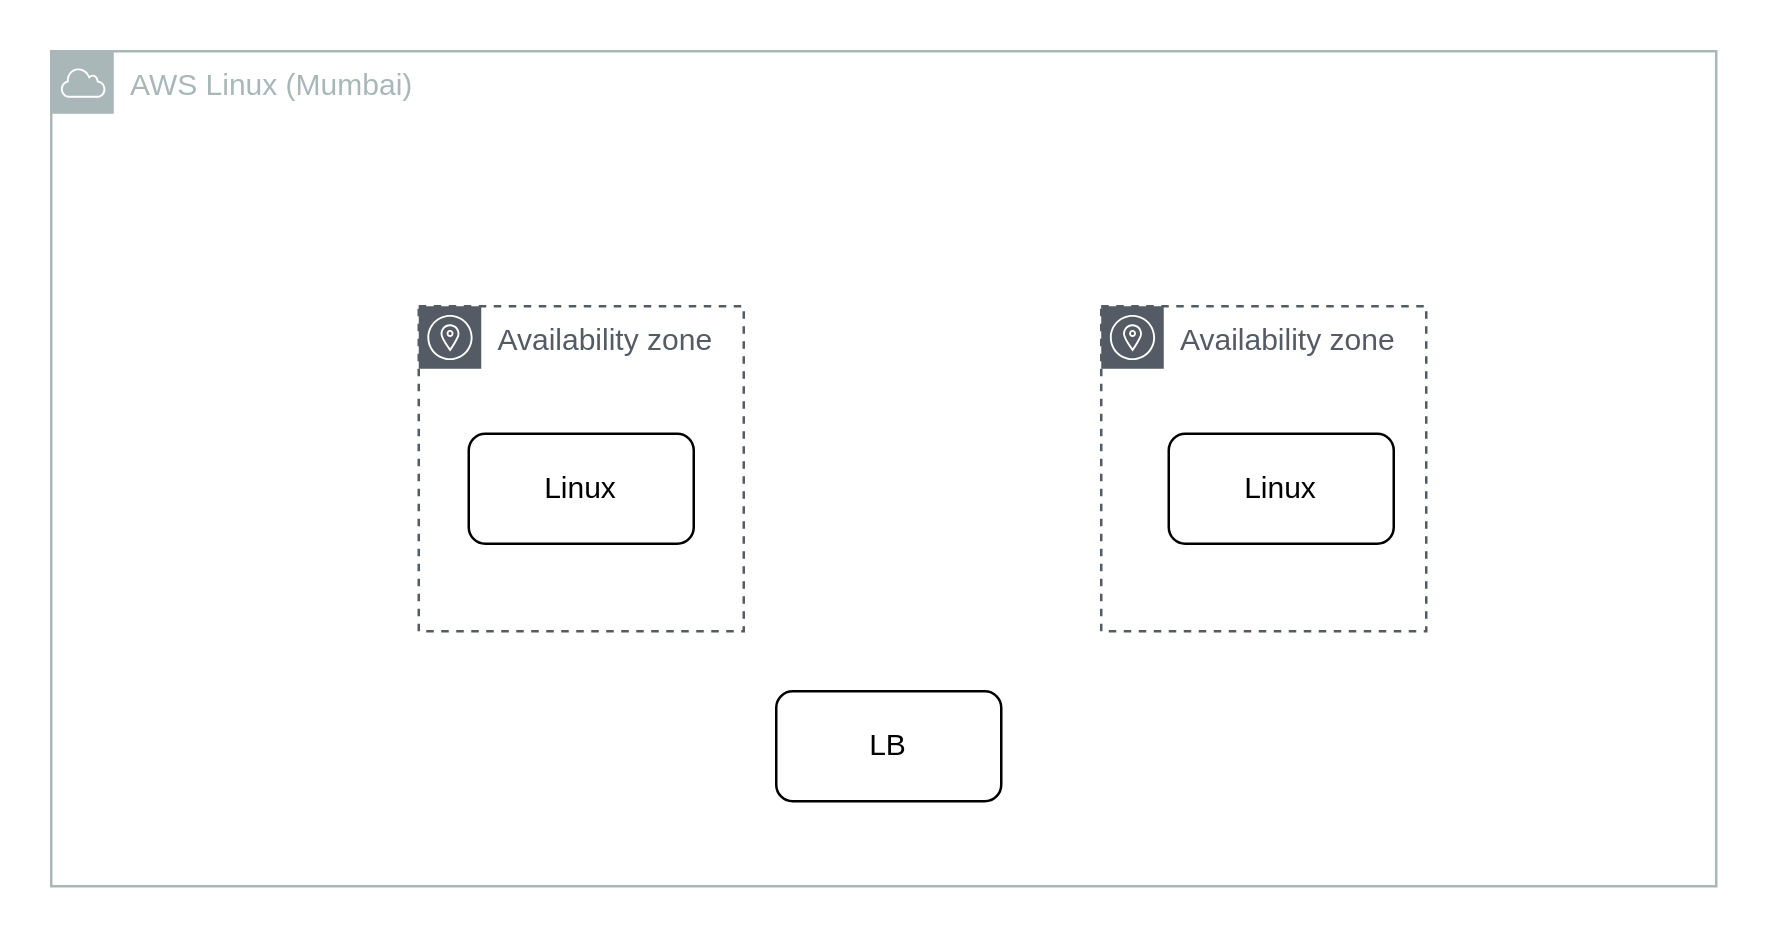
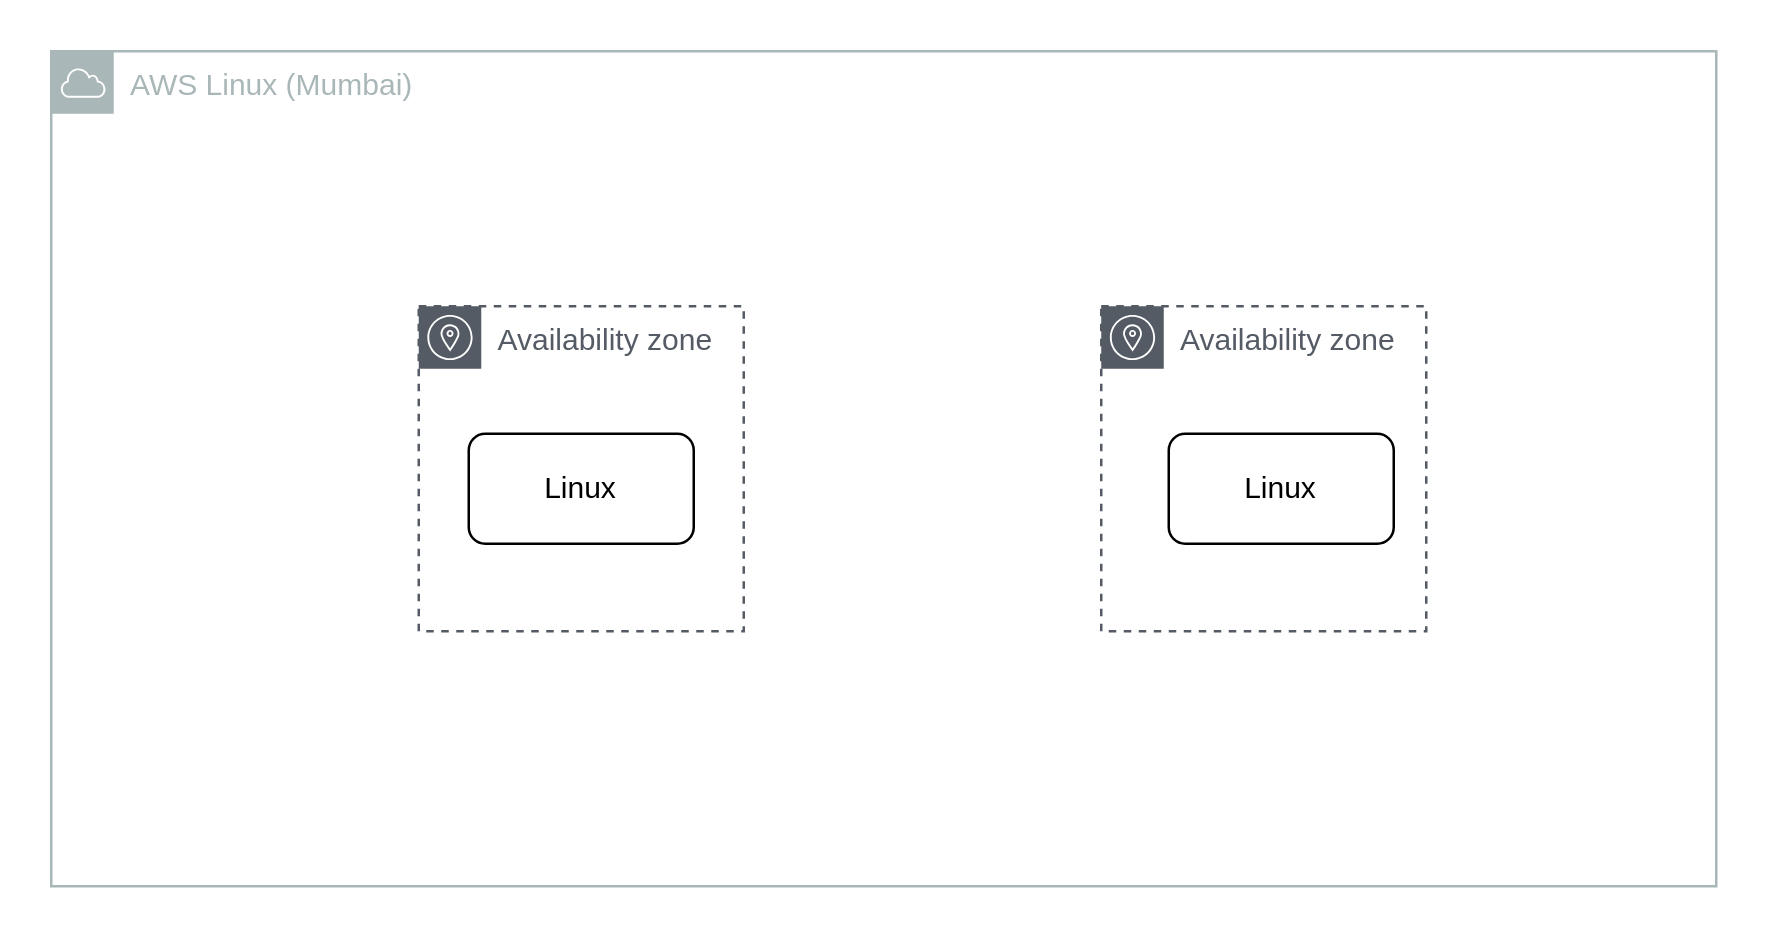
(889, 746) -> none
